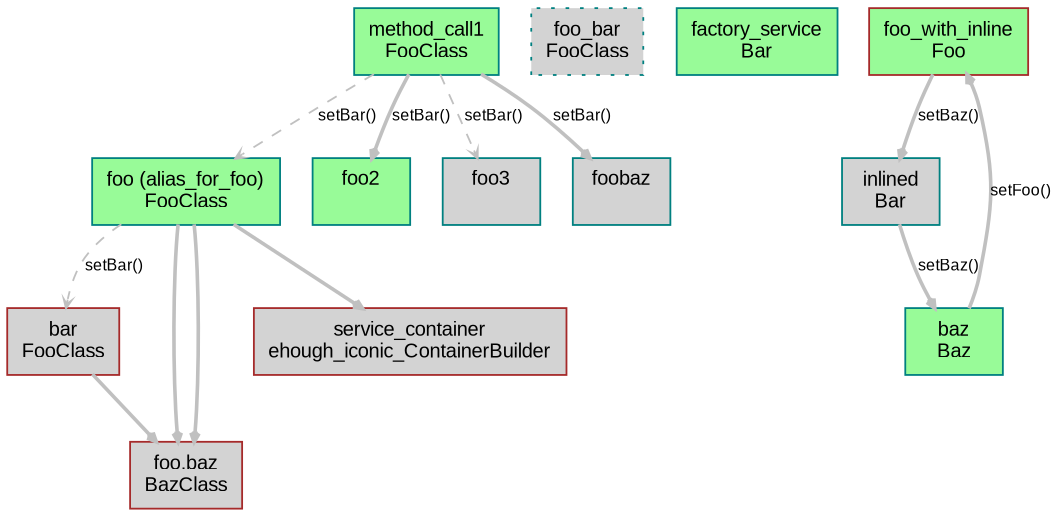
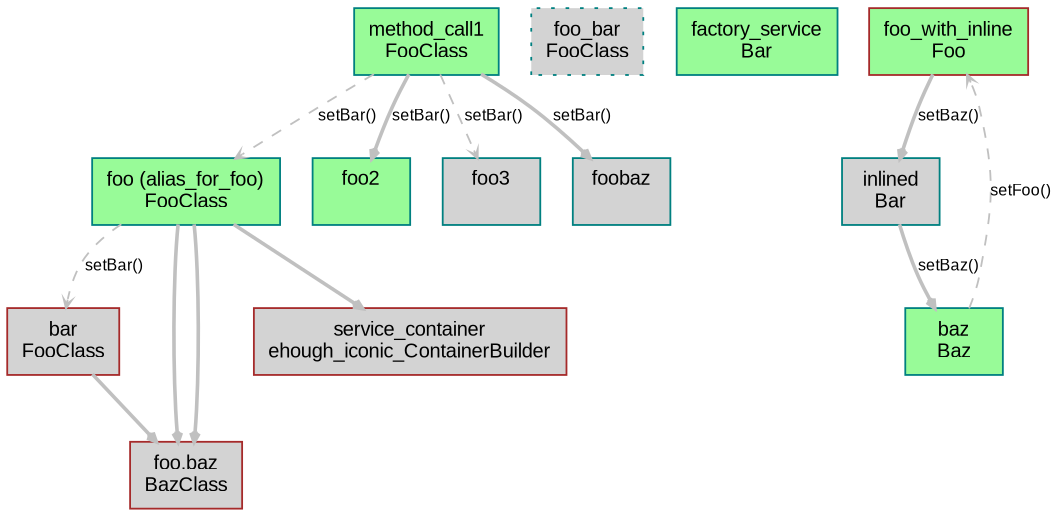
(991, 196) -> (991, 196)
